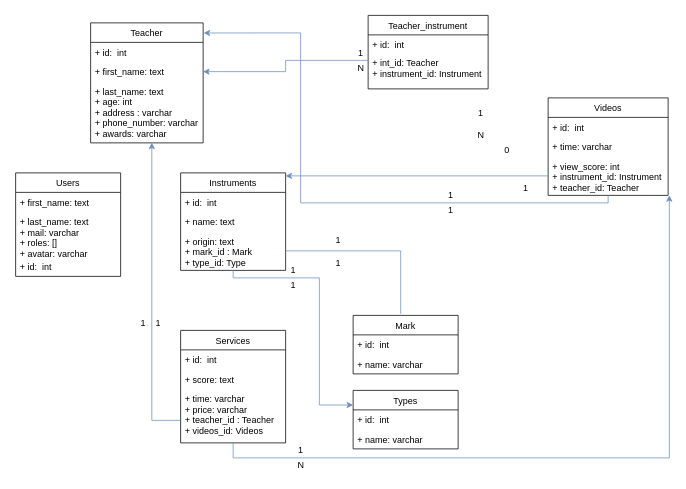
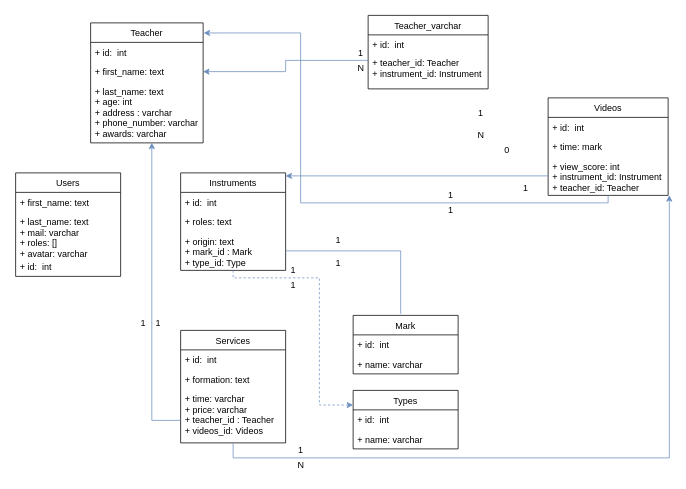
(428, 26) -> (428, 26)
(409, 63) -> (420, 63)
(585, 147) -> (578, 147)
(211, 222) -> (213, 222)
(319, 309) -> (319, 309)
(214, 380) -> (223, 380)
